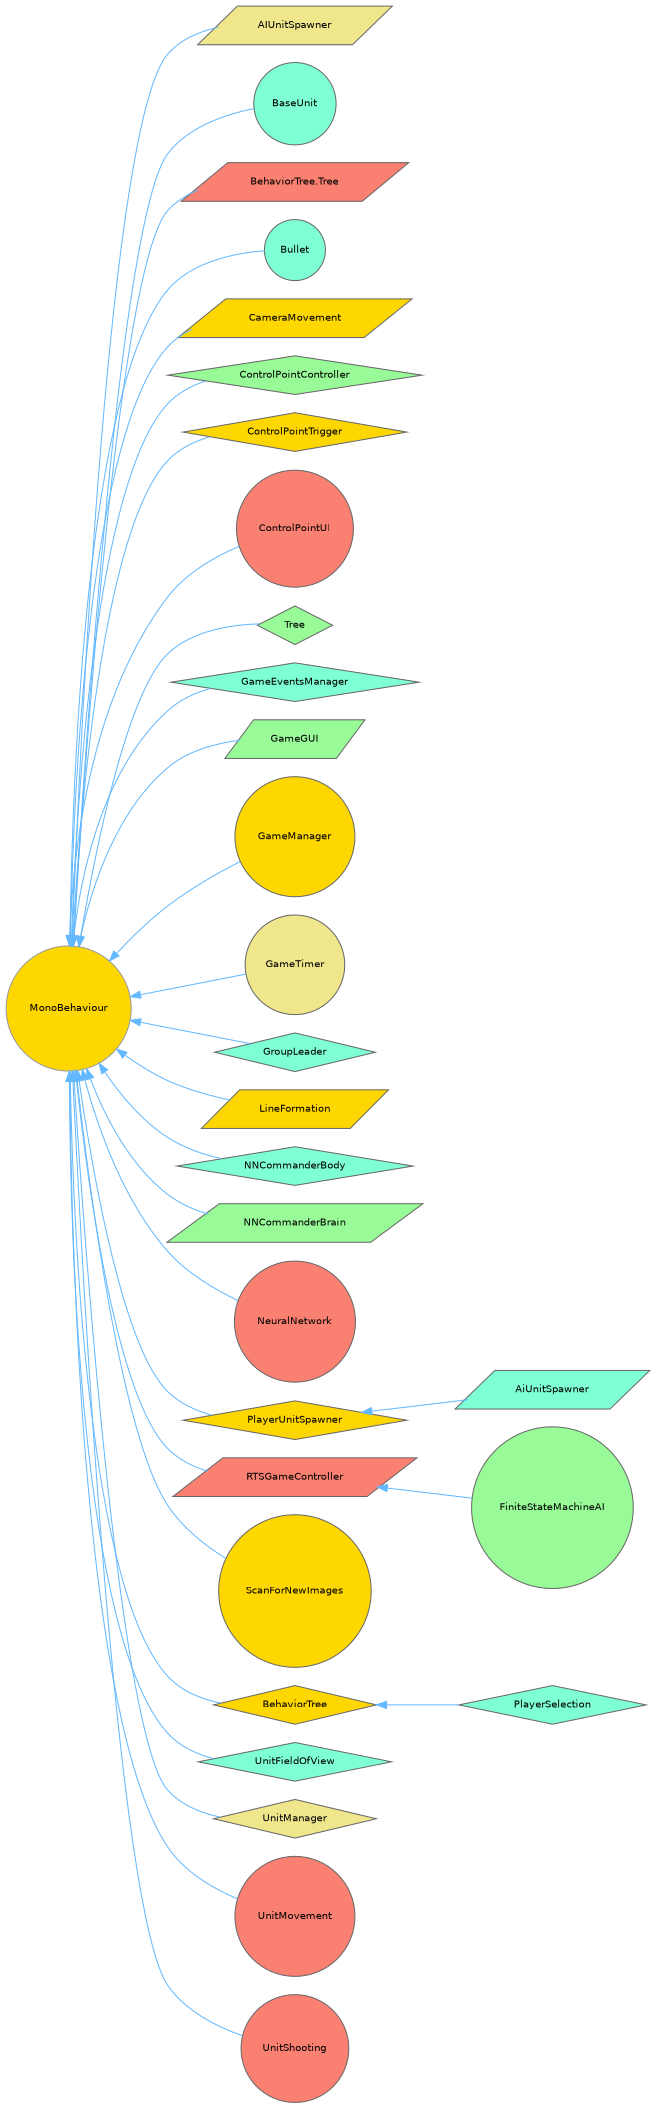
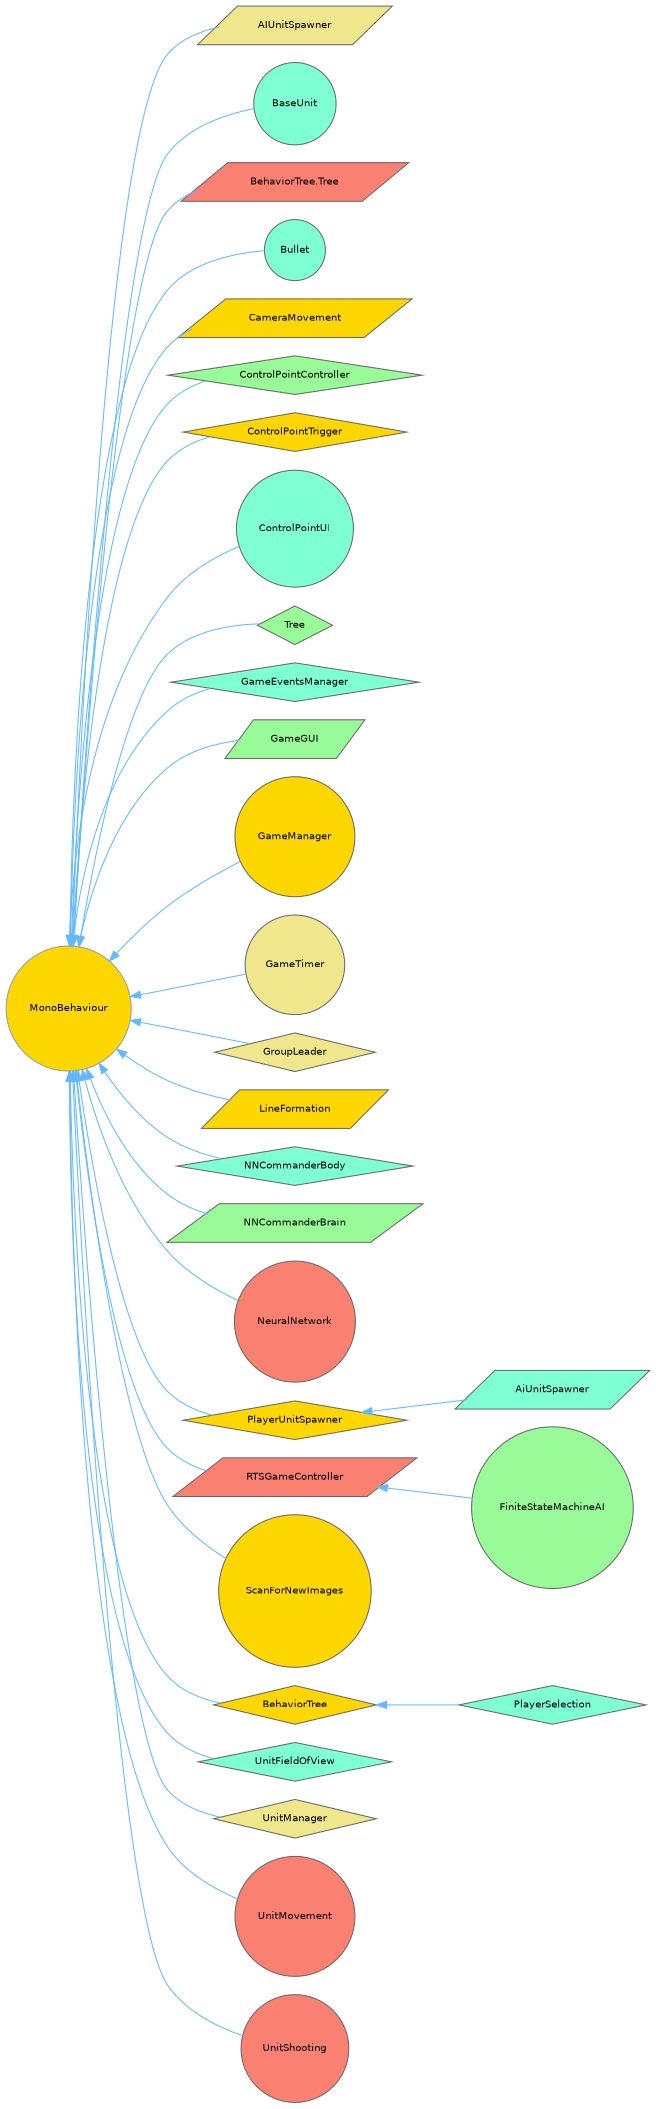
(295, 529) -> (295, 529)
(295, 1052) -> (295, 1052)
